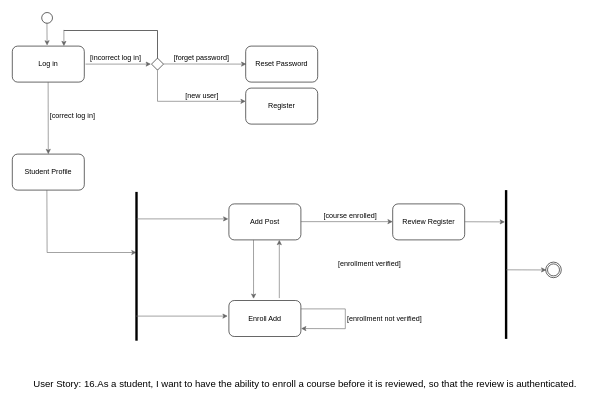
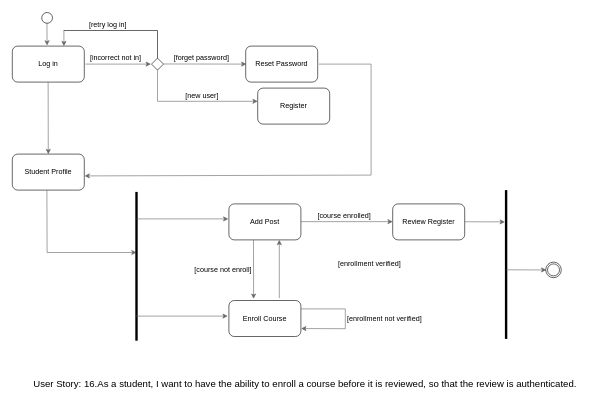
none -> (107, 25)
(116, 58) -> (116, 58)
(282, 106) -> (294, 106)
(72, 116) -> none
none -> (226, 175)
(350, 216) -> (344, 216)
none -> (223, 270)
(265, 318) -> (265, 318)
